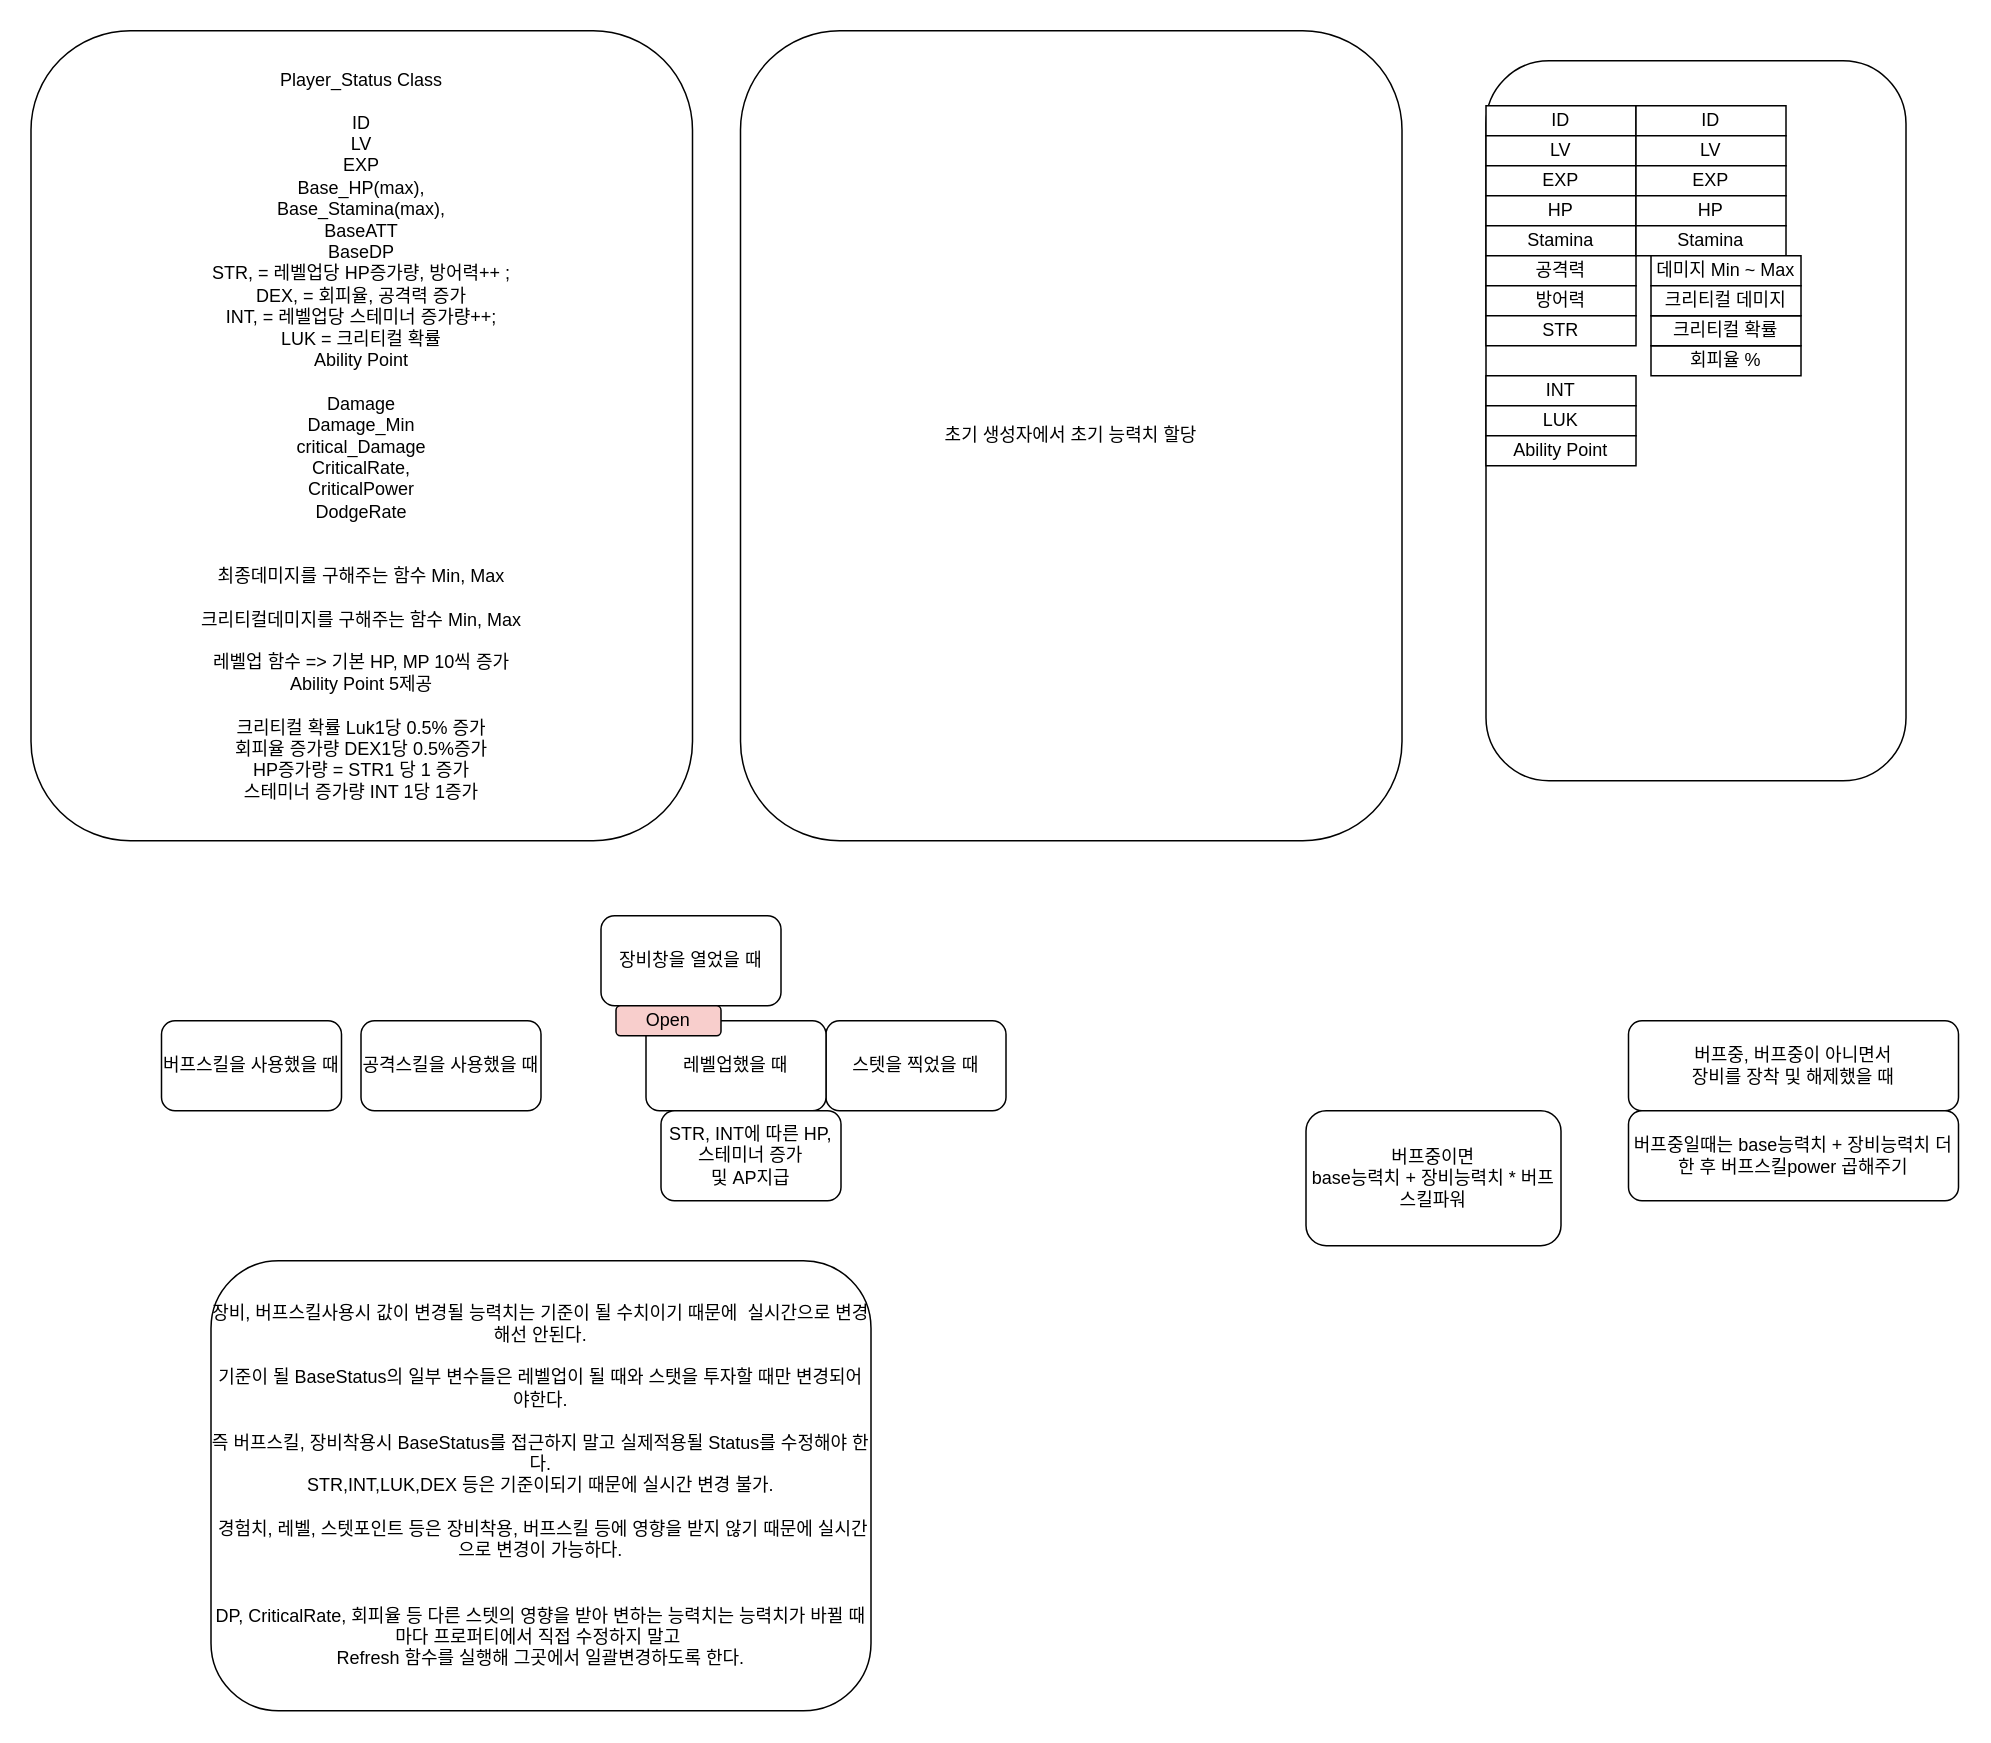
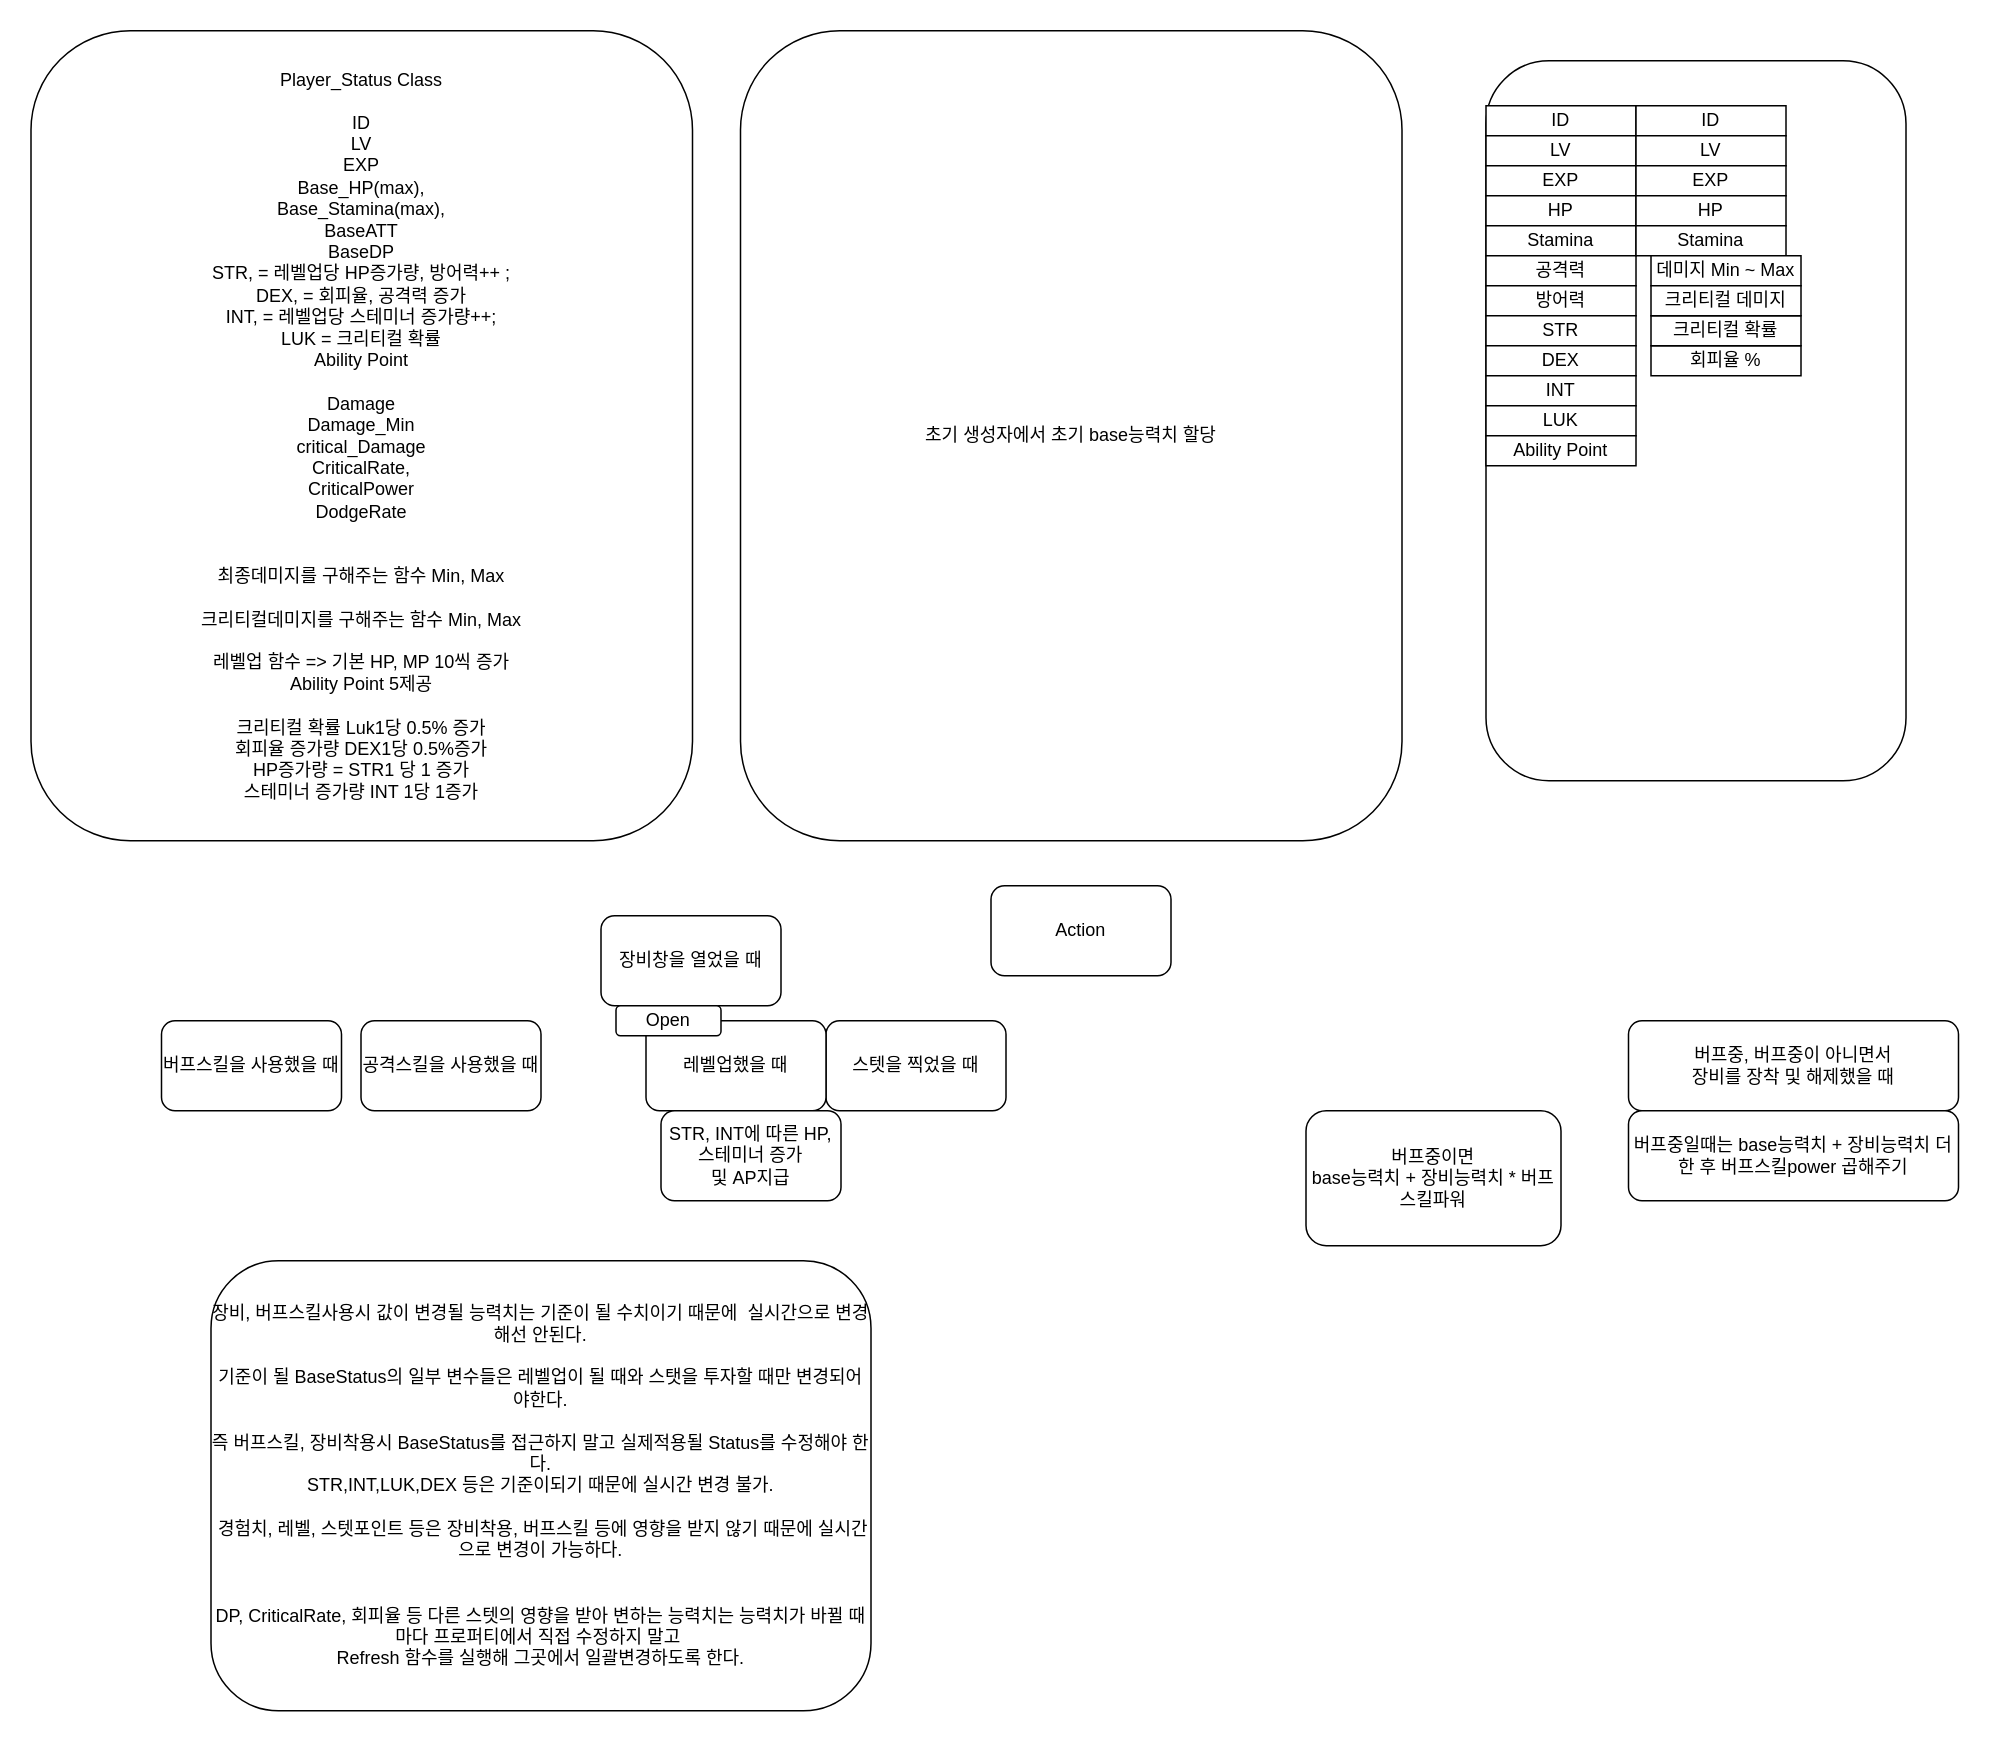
none -> (1561, 361)
(1071, 436) -> (1071, 436)
none -> (1081, 931)
(668, 1021) -> (668, 1021)
